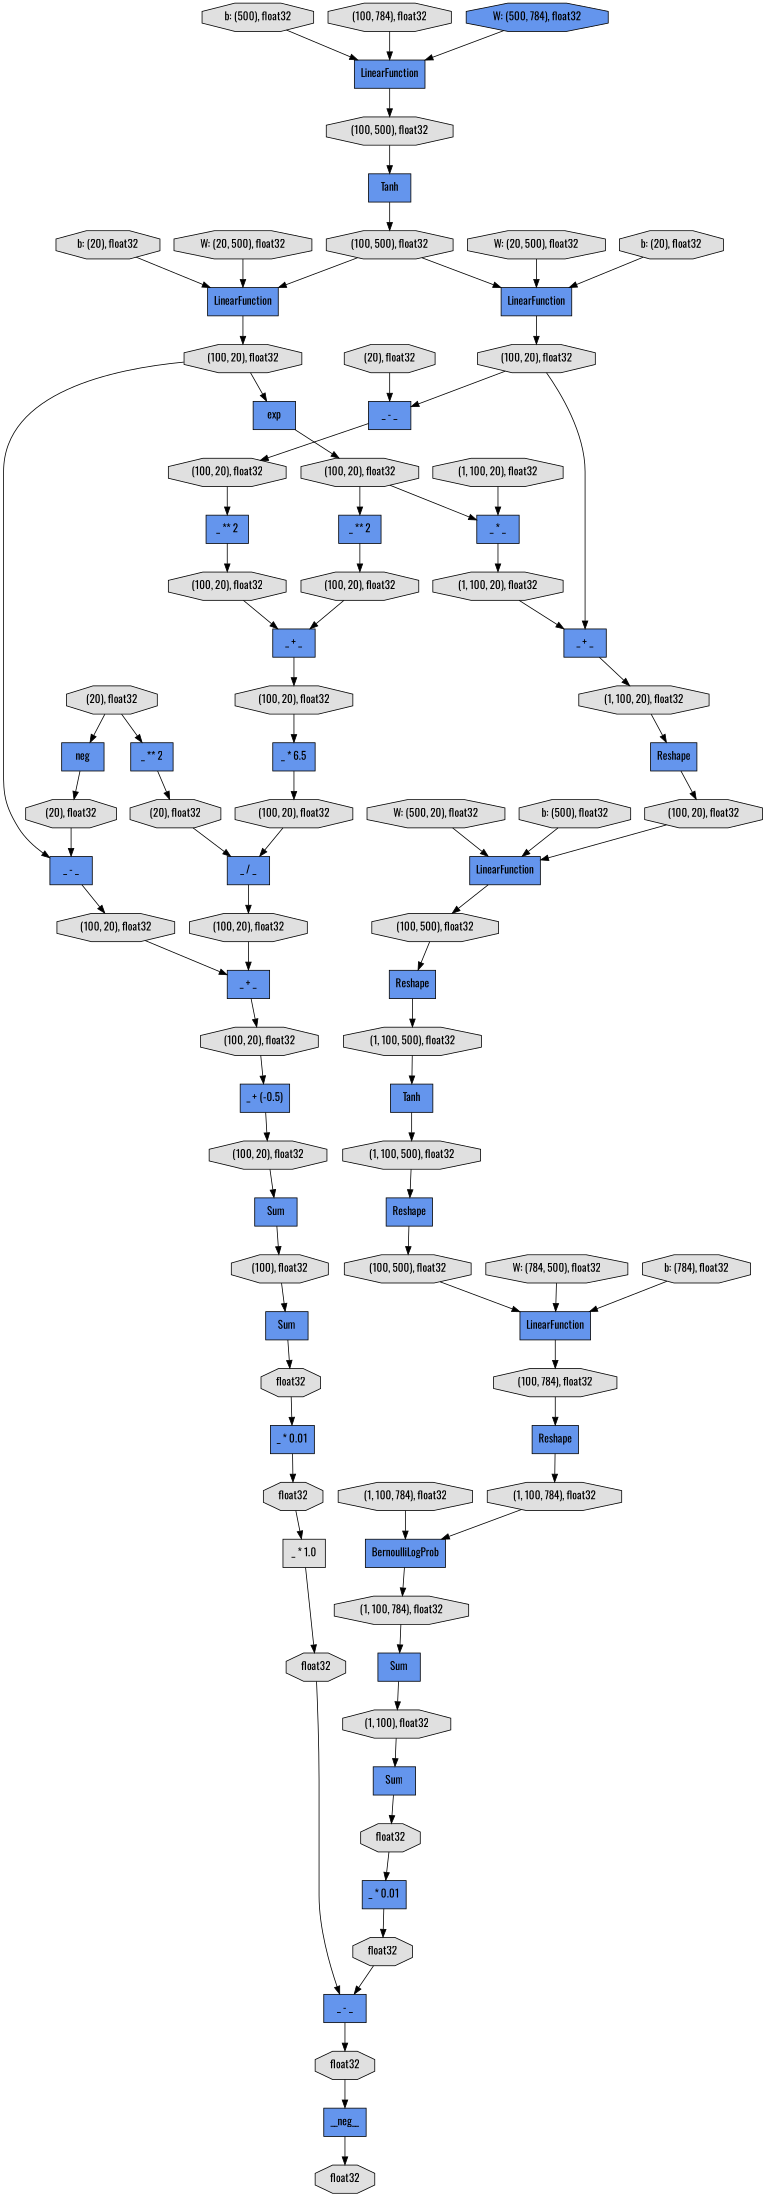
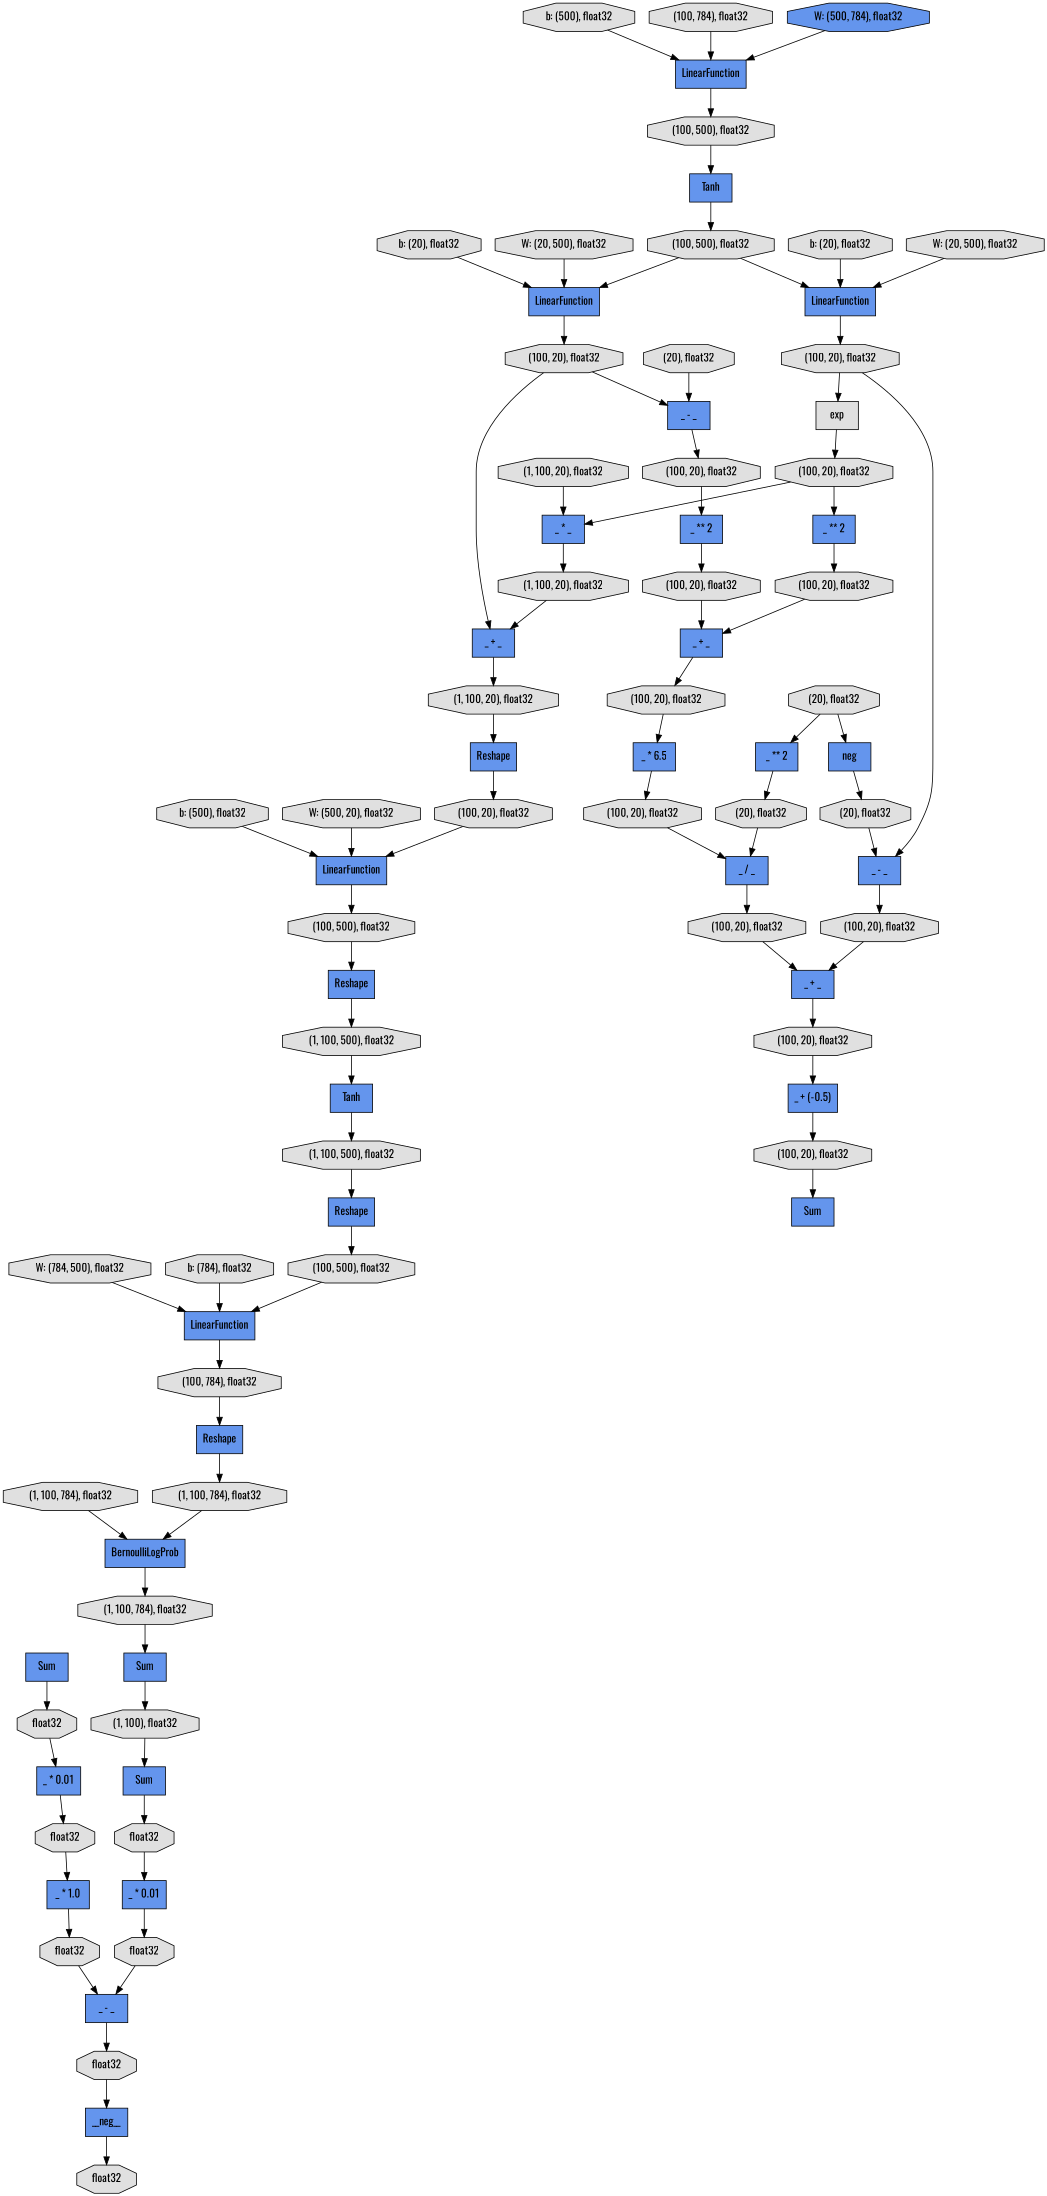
(274, 416) -> (837, 416)
(280, 1269) -> none
(304, 1553) -> (68, 1895)
